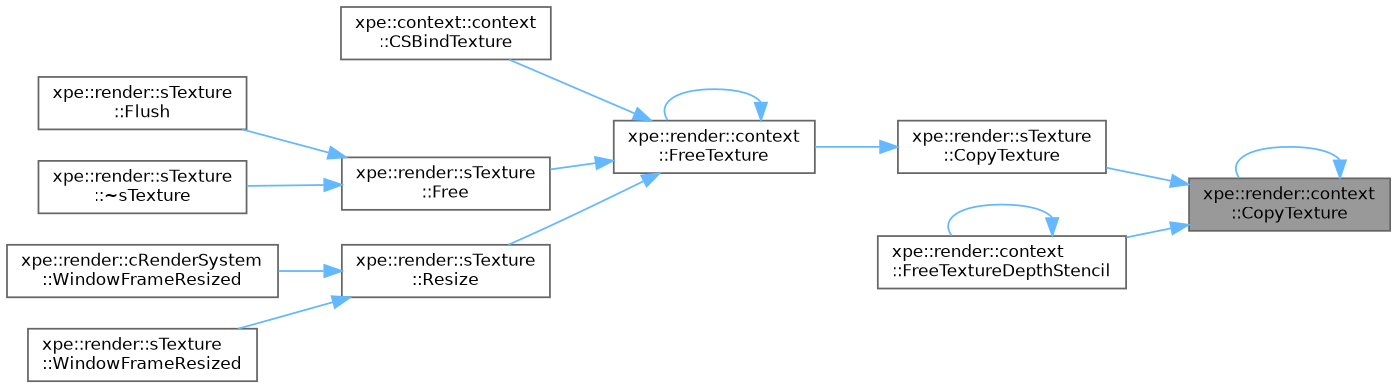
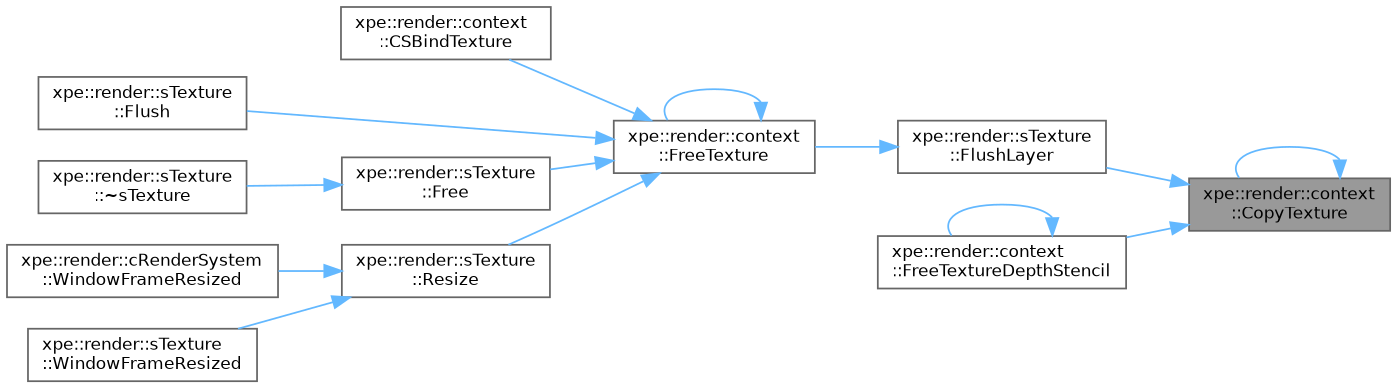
(446, 33) -> (446, 33)
(285, 141) -> (421, 124)
(1002, 147) -> (1002, 147)
